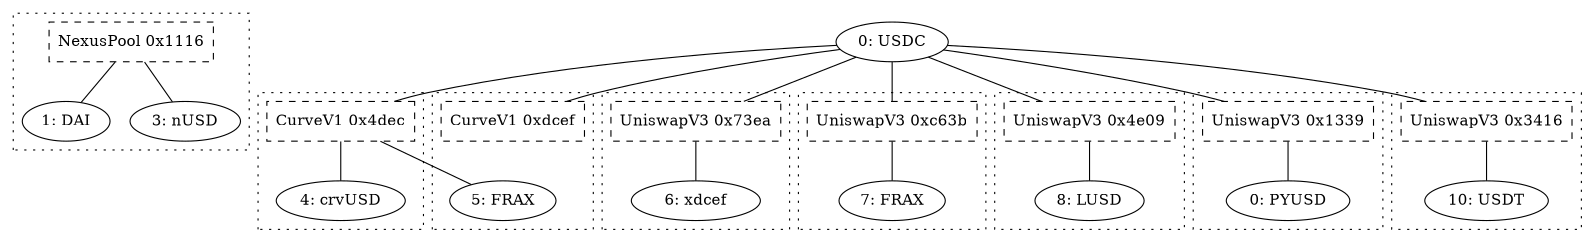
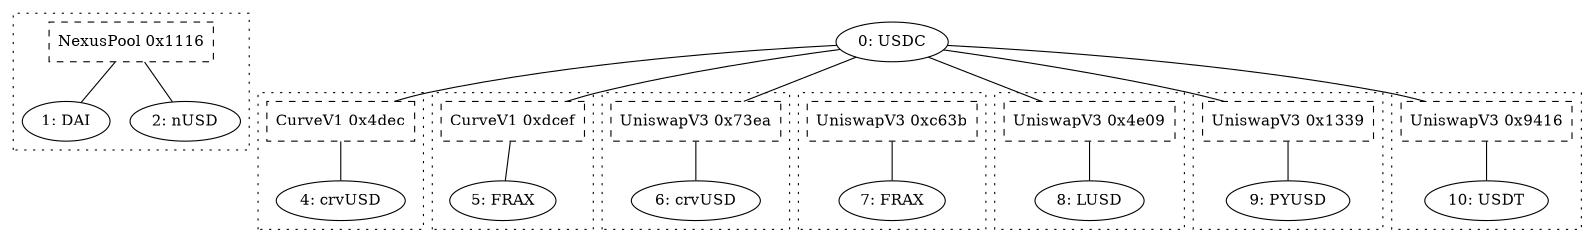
(892, 82) -> none
(185, 121) -> (185, 121)
(1487, 121) -> (1487, 121)
(417, 159) -> (508, 161)
(696, 201) -> (696, 201)
(1288, 201) -> (1288, 201)
